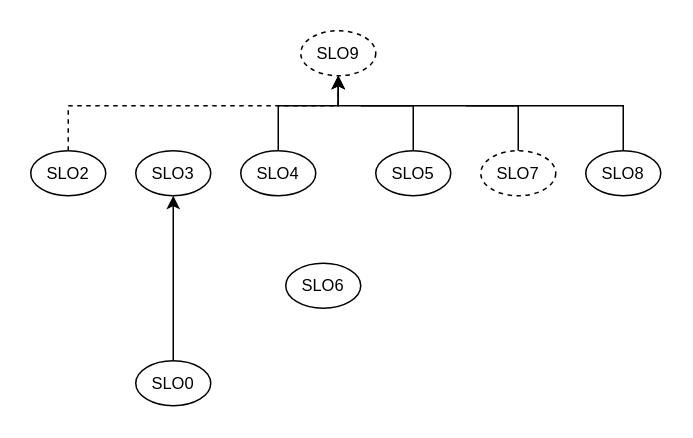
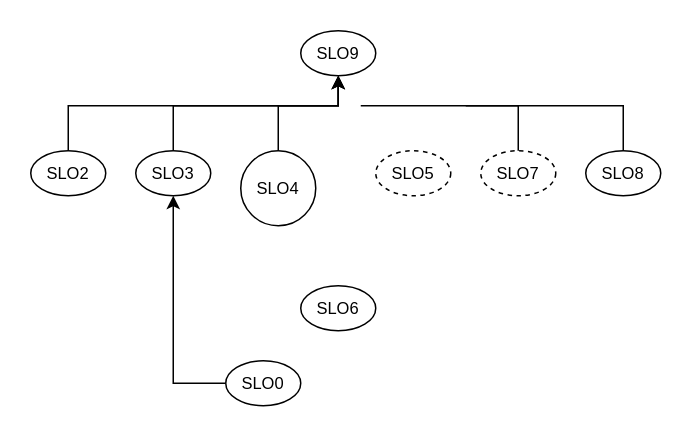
(338, 53) -> (338, 53)
(98, 106) -> (98, 106)
(413, 129) -> none
none -> (173, 130)
(278, 173) -> (278, 188)
(413, 173) -> (413, 173)
(323, 286) -> (338, 308)
(173, 383) -> (263, 383)
